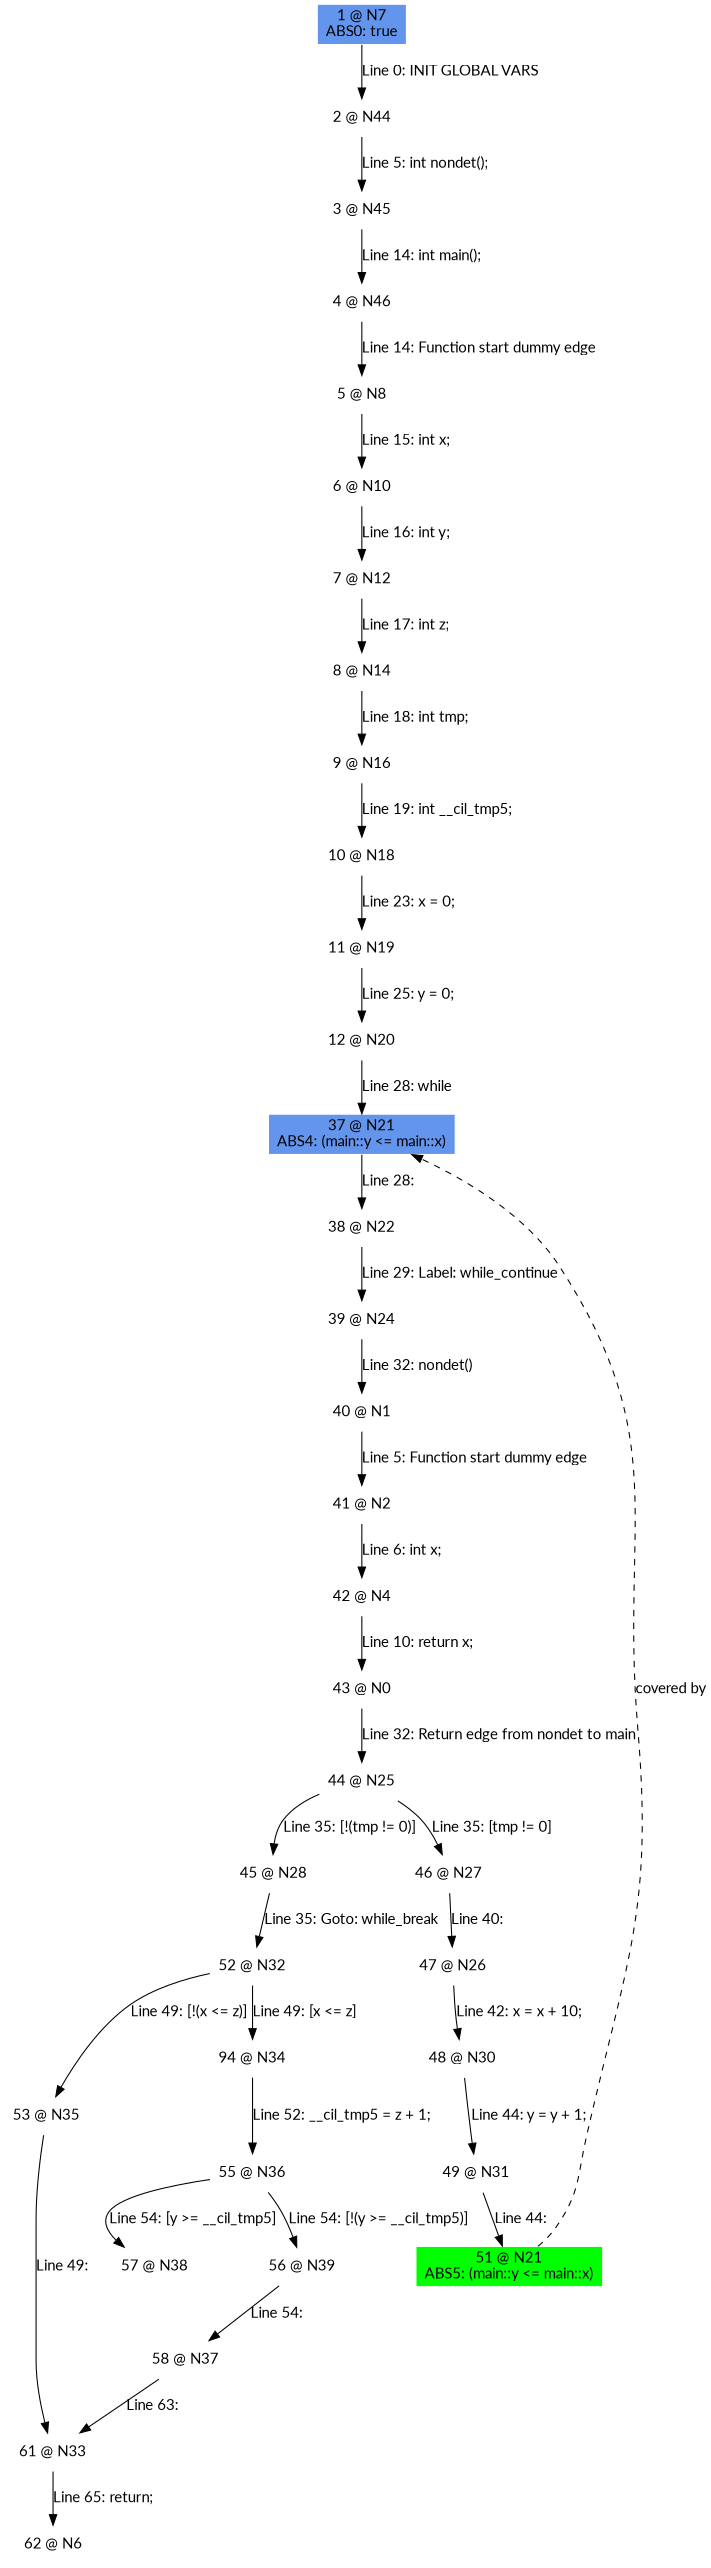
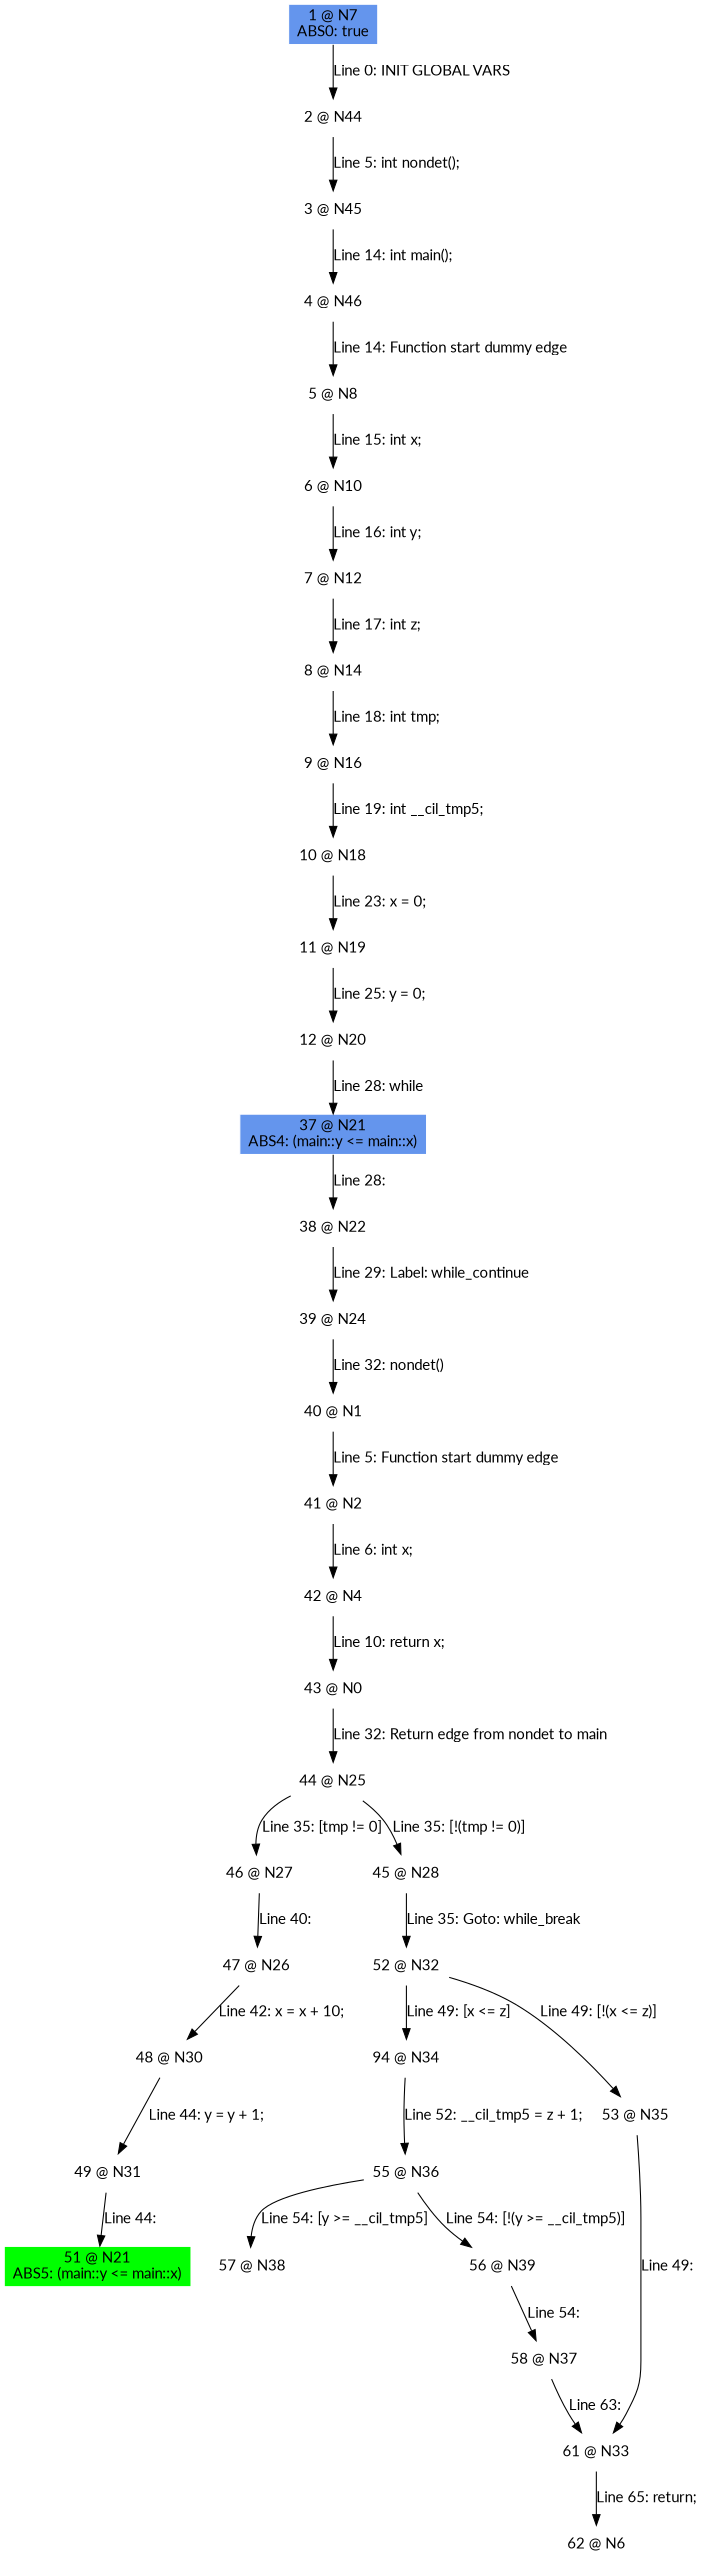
(635, 1670) -> none
